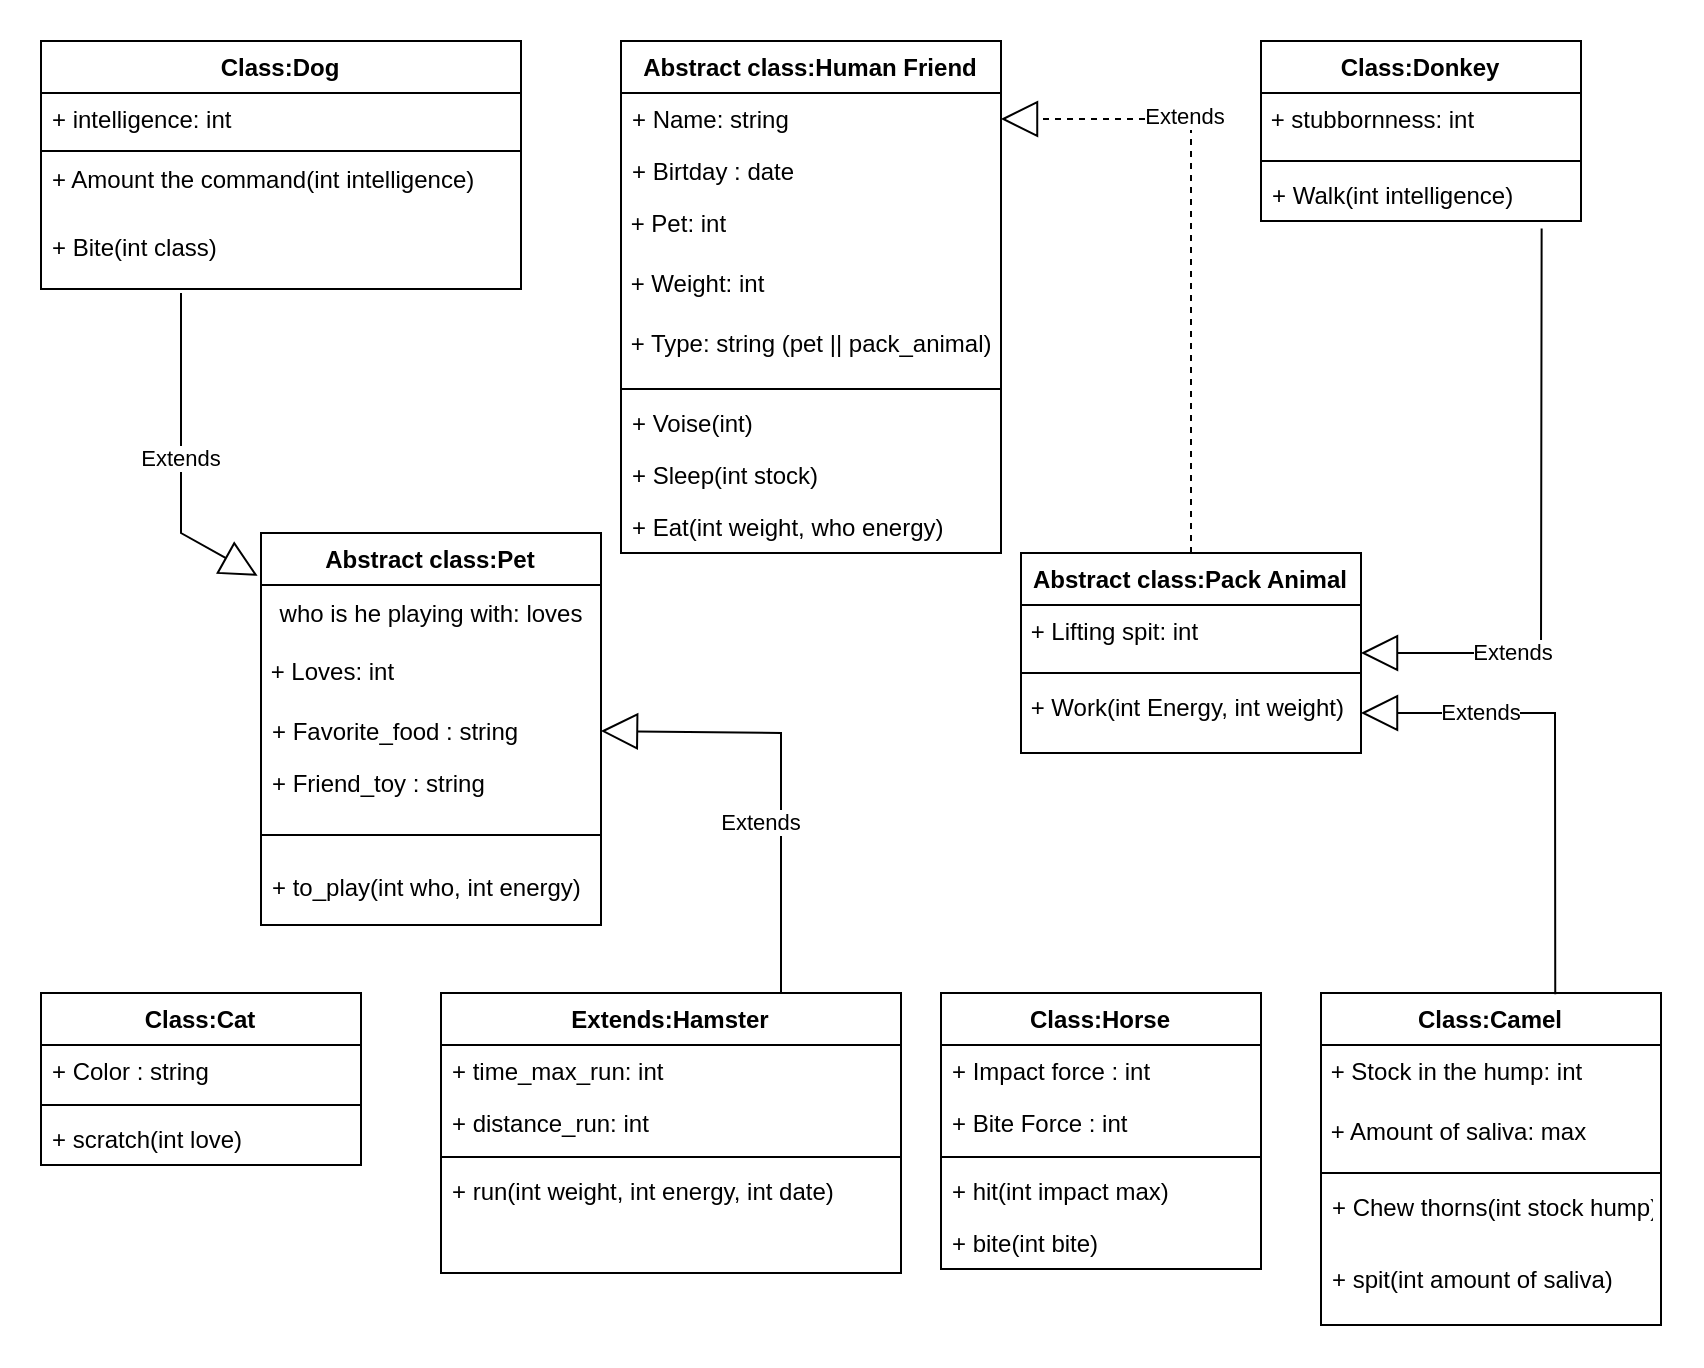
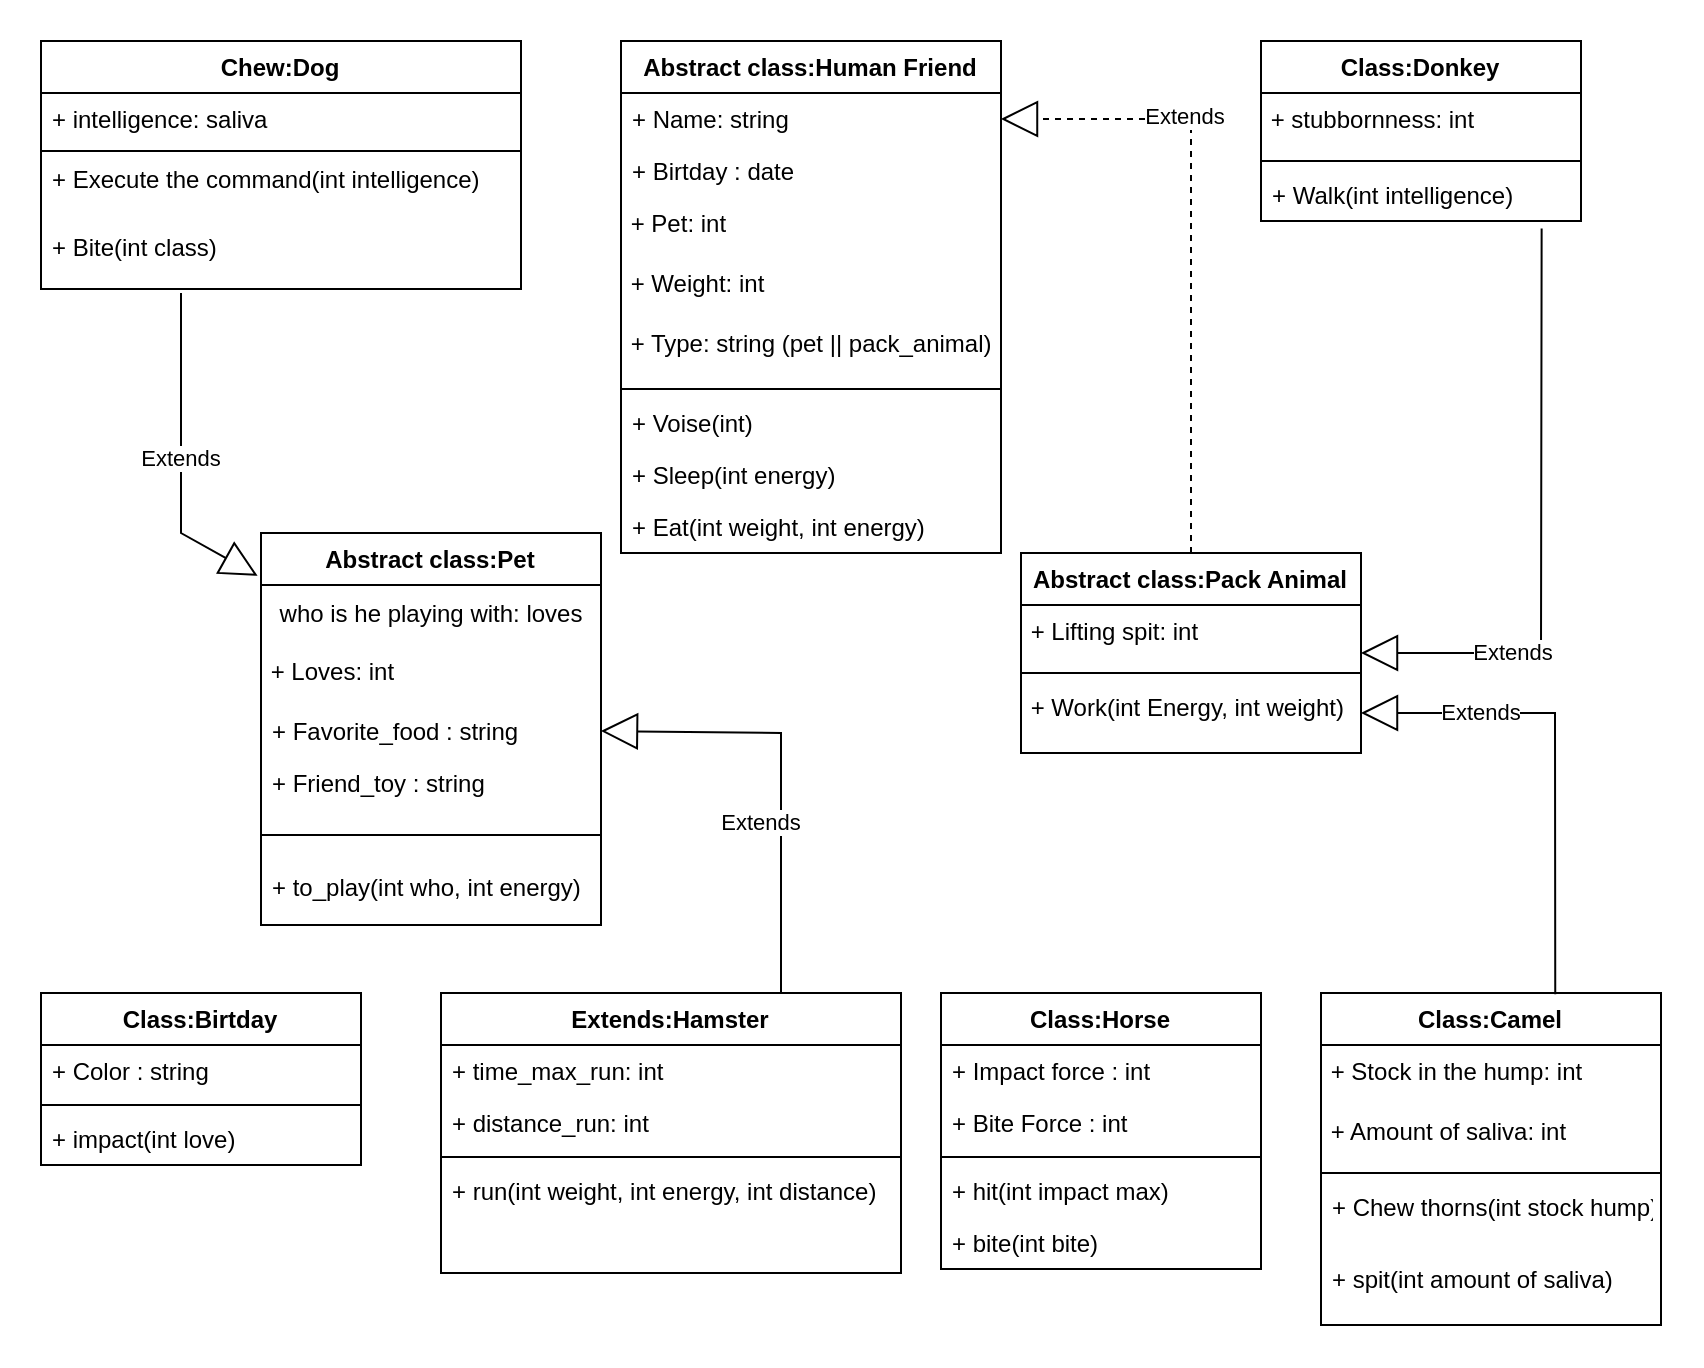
(280, 68) -> (280, 68)
(155, 120) -> (172, 120)
(279, 180) -> (286, 180)
(740, 476) -> (747, 476)
(805, 528) -> (802, 528)
(200, 1020) -> (200, 1020)
(1458, 1133) -> (1455, 1133)
(167, 1140) -> (157, 1140)
(677, 1192) -> (700, 1192)
